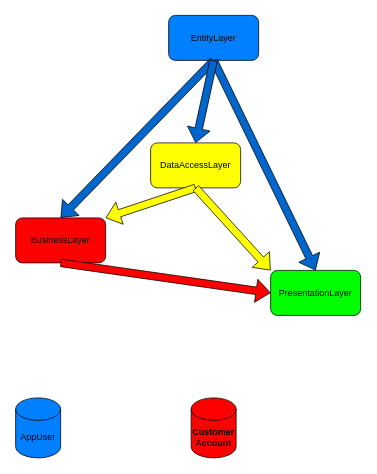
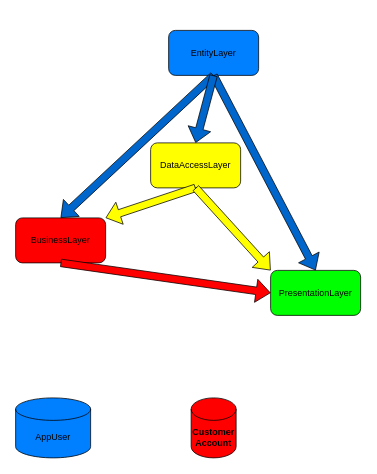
(213, 38) -> (213, 53)
(38, 428) -> (53, 428)
